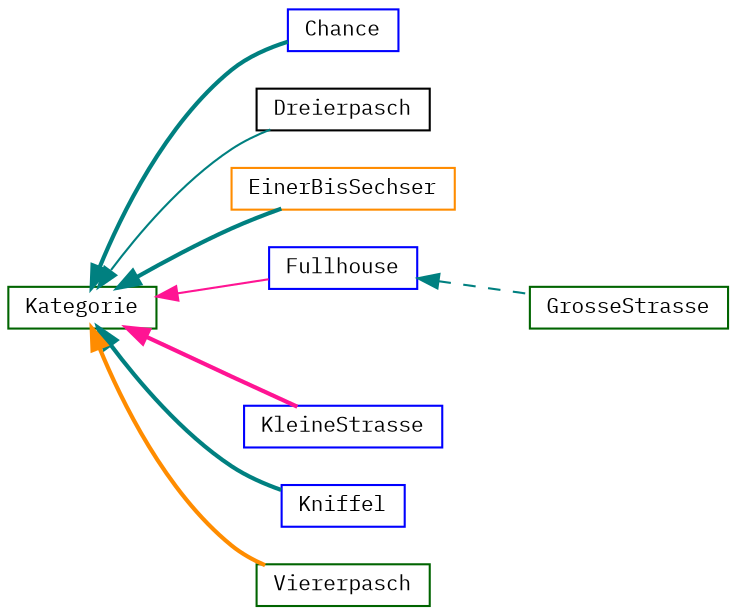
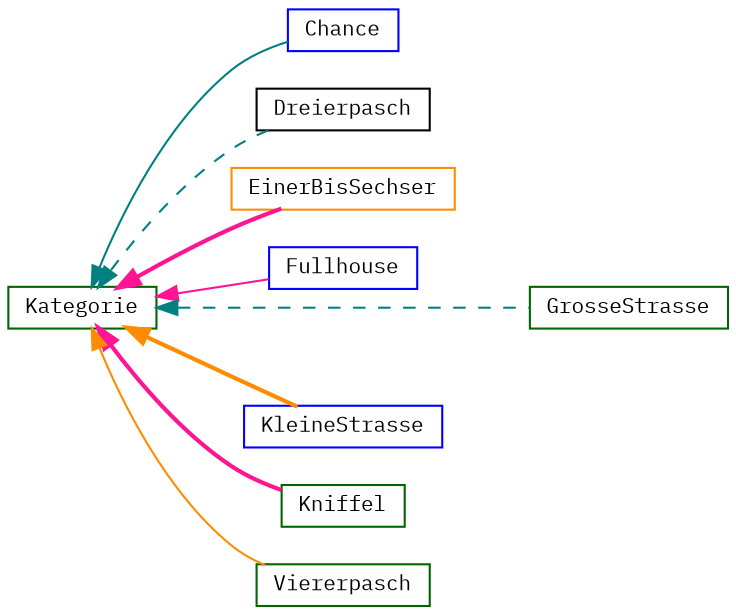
(172, 135) -> (172, 135)
(182, 189) -> (182, 189)
(208, 240) -> (208, 240)
(484, 288) -> (354, 308)
(222, 372) -> (222, 372)
(186, 430) -> (186, 430)
(165, 471) -> (165, 471)
(343, 506) -> (343, 506)
